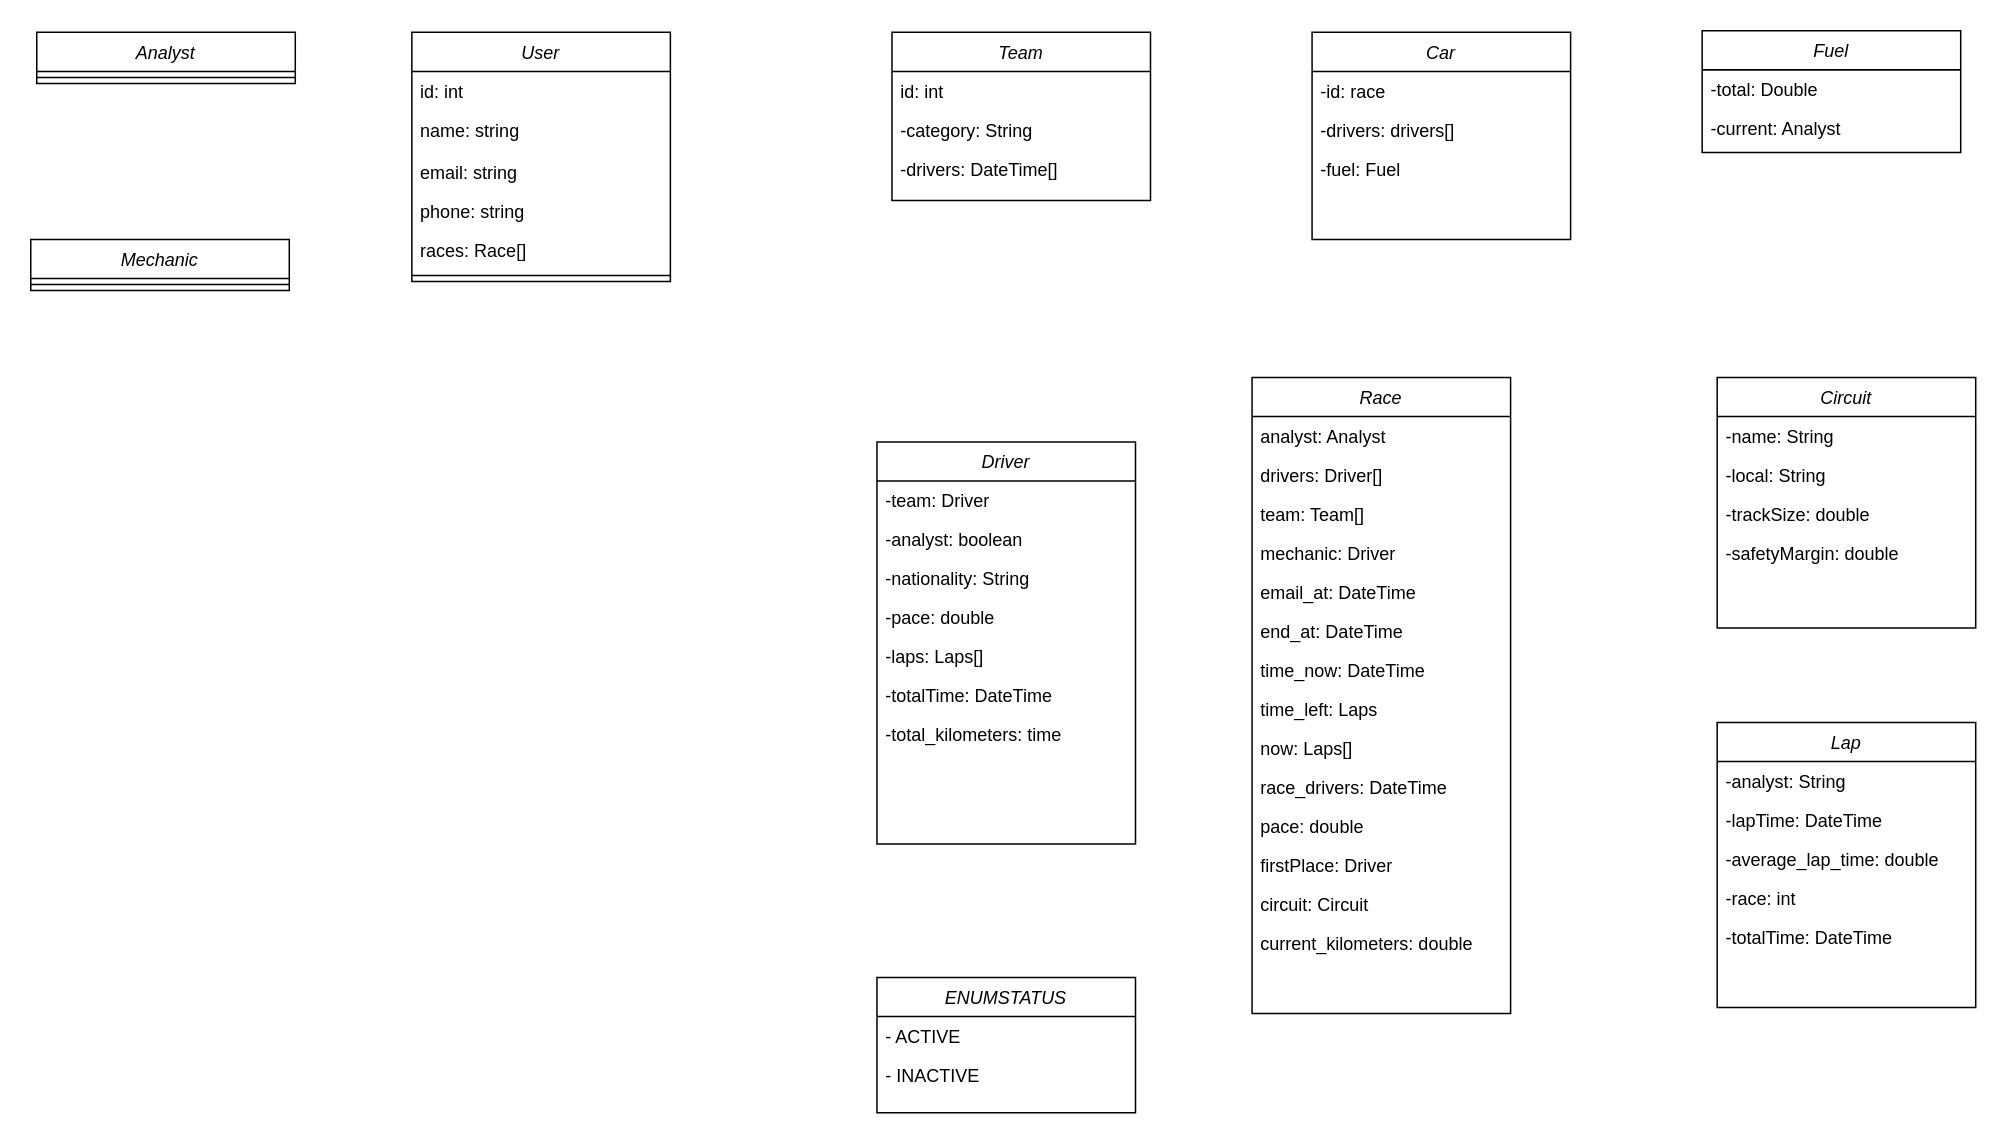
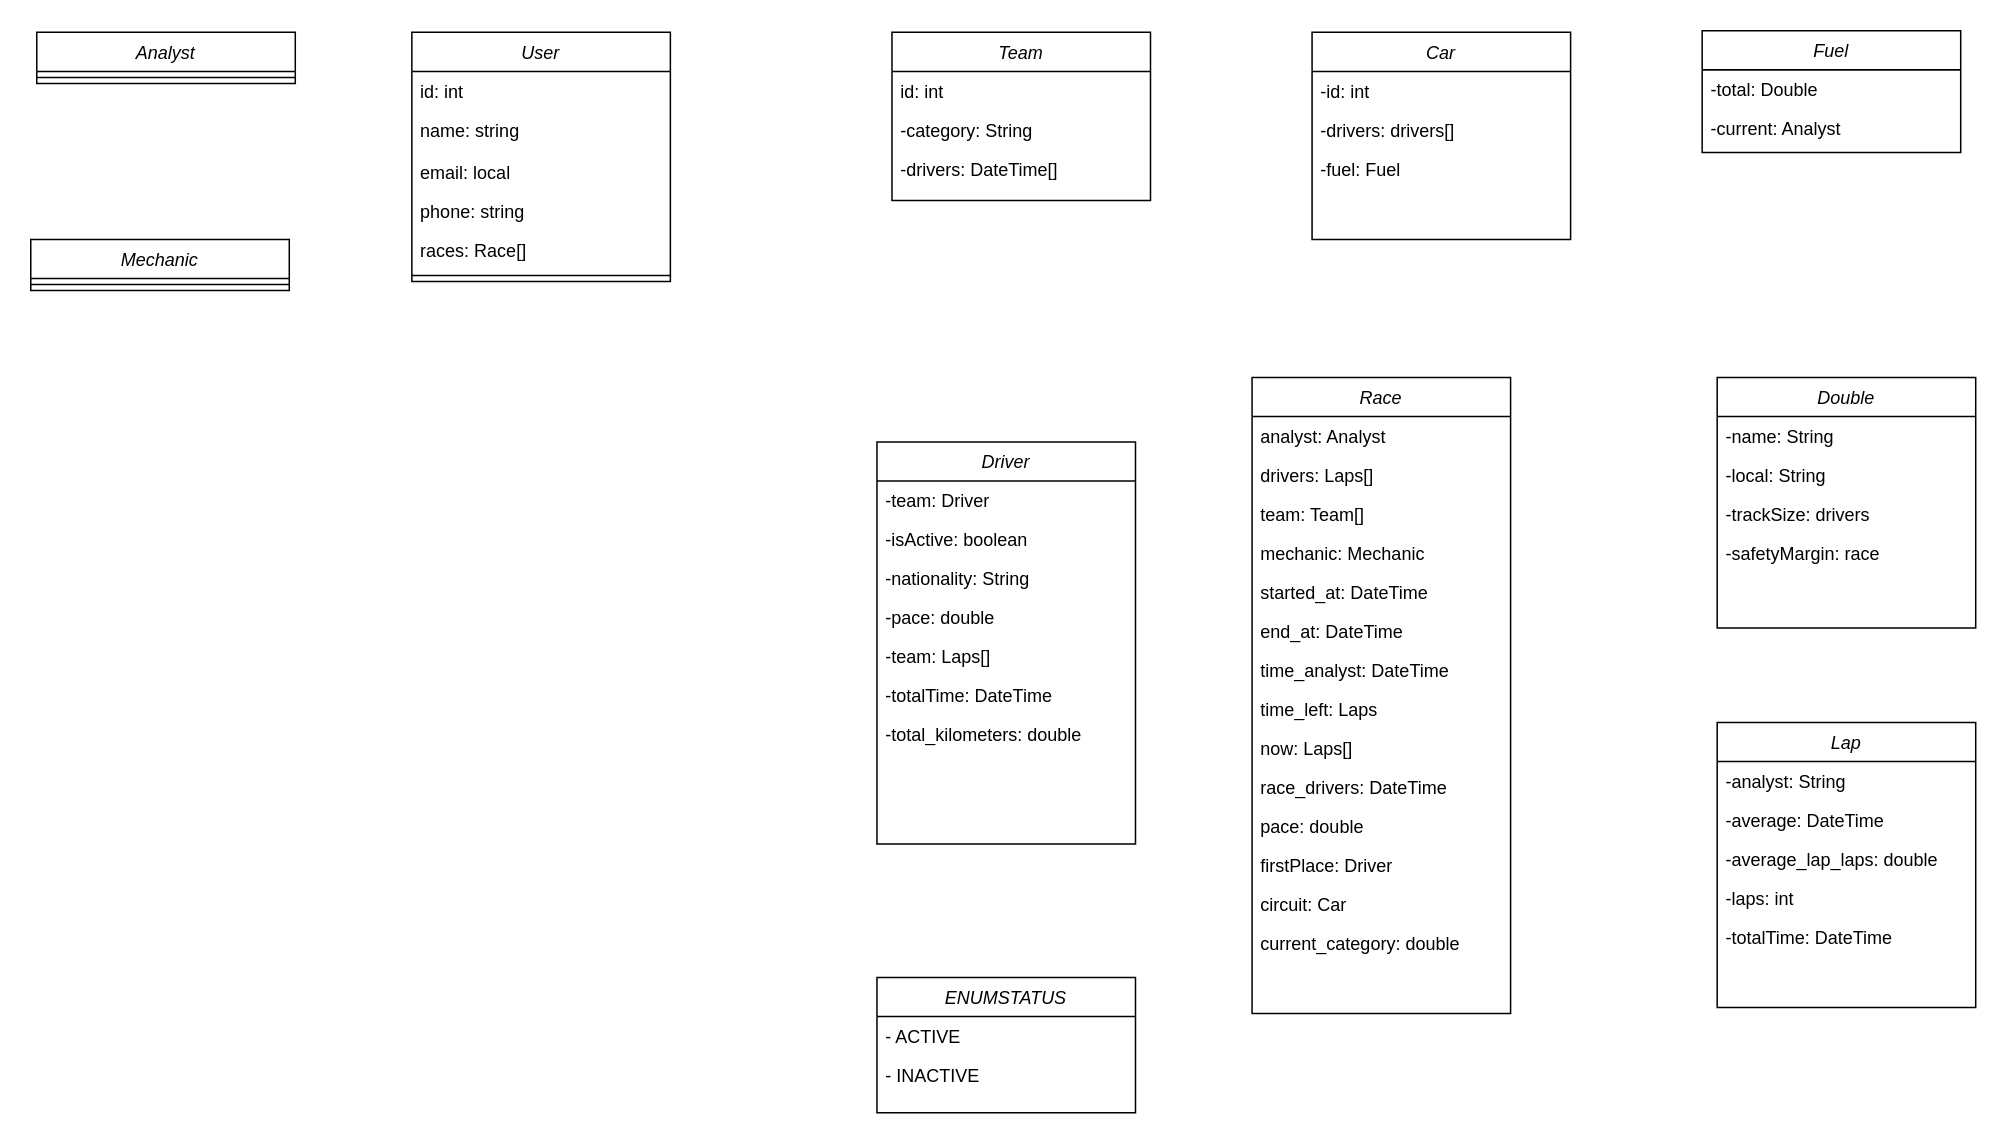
(1358, 92) -> (1351, 92)
(474, 173) -> (466, 173)
(1845, 398) -> (1845, 398)
(1336, 476) -> (1329, 476)
(1806, 515) -> (1811, 515)
(961, 540) -> (964, 540)
(1331, 554) -> (1341, 554)
(1821, 554) -> (1814, 554)
(1339, 593) -> (1354, 593)
(944, 657) -> (946, 657)
(1341, 671) -> (1359, 671)
(987, 735) -> (997, 735)
(1804, 821) -> (1809, 821)
(1839, 860) -> (1839, 860)
(1768, 899) -> (1766, 899)
(1327, 905) -> (1311, 905)
(1379, 944) -> (1374, 944)
